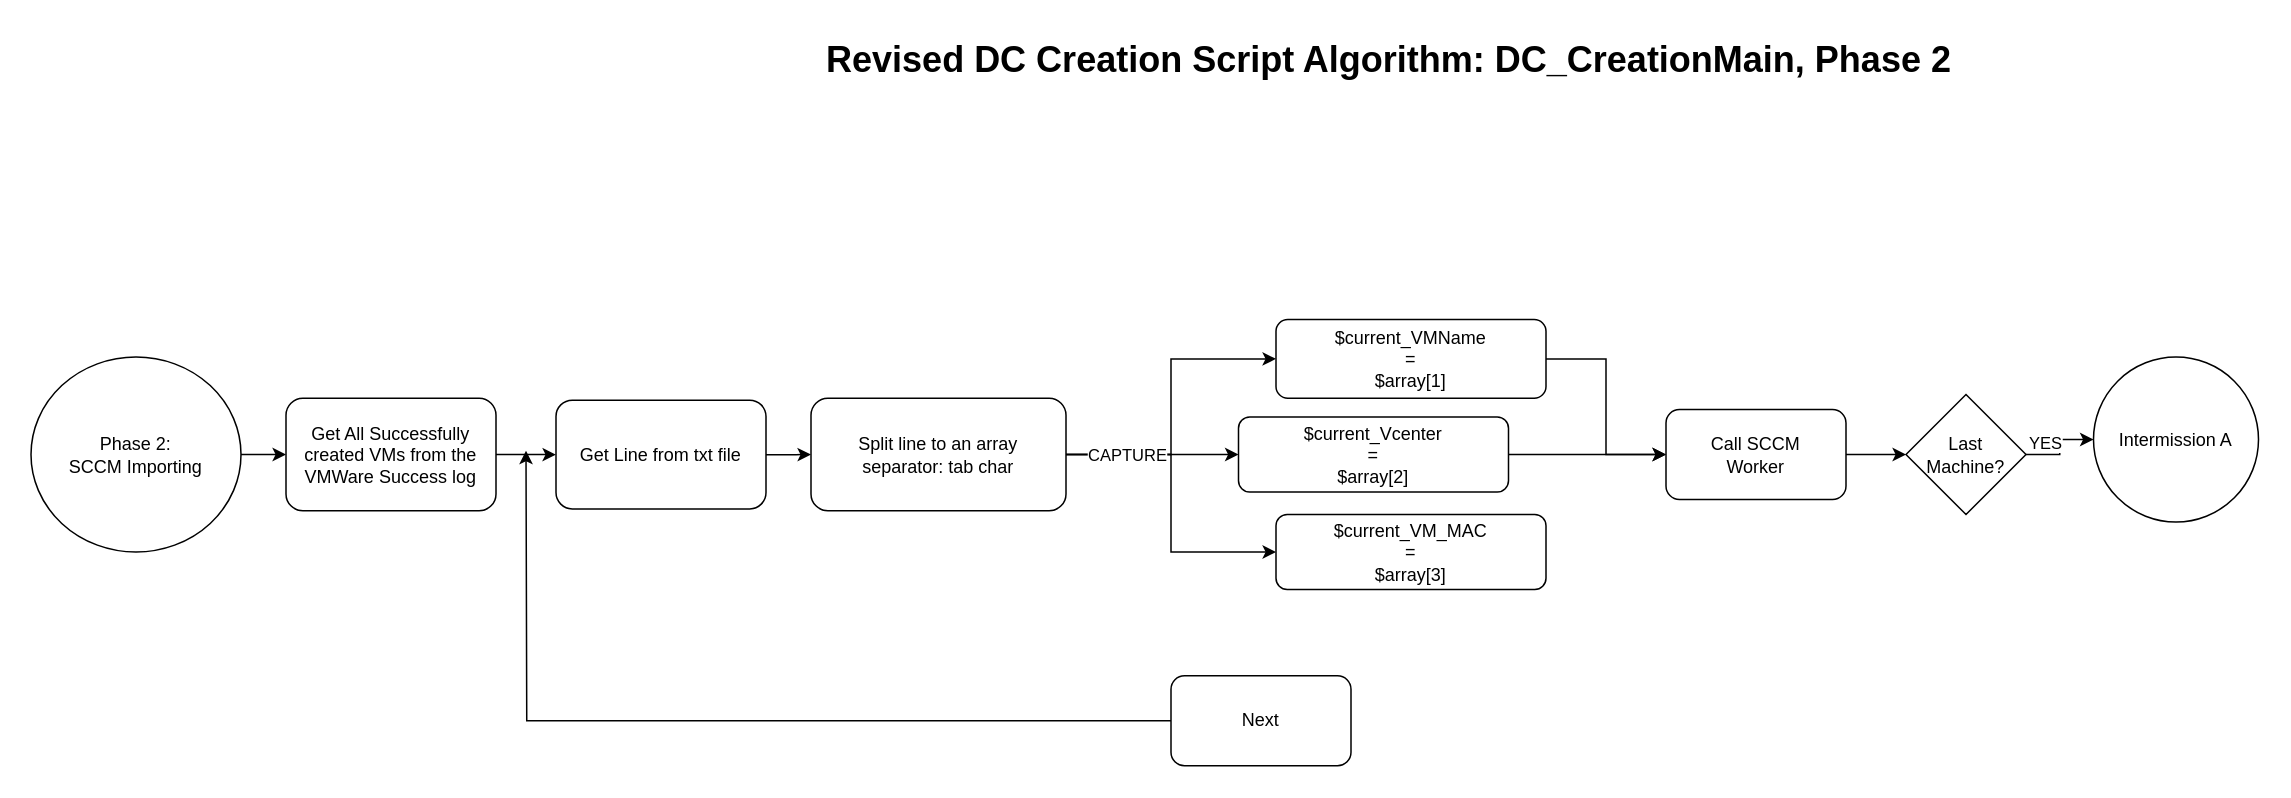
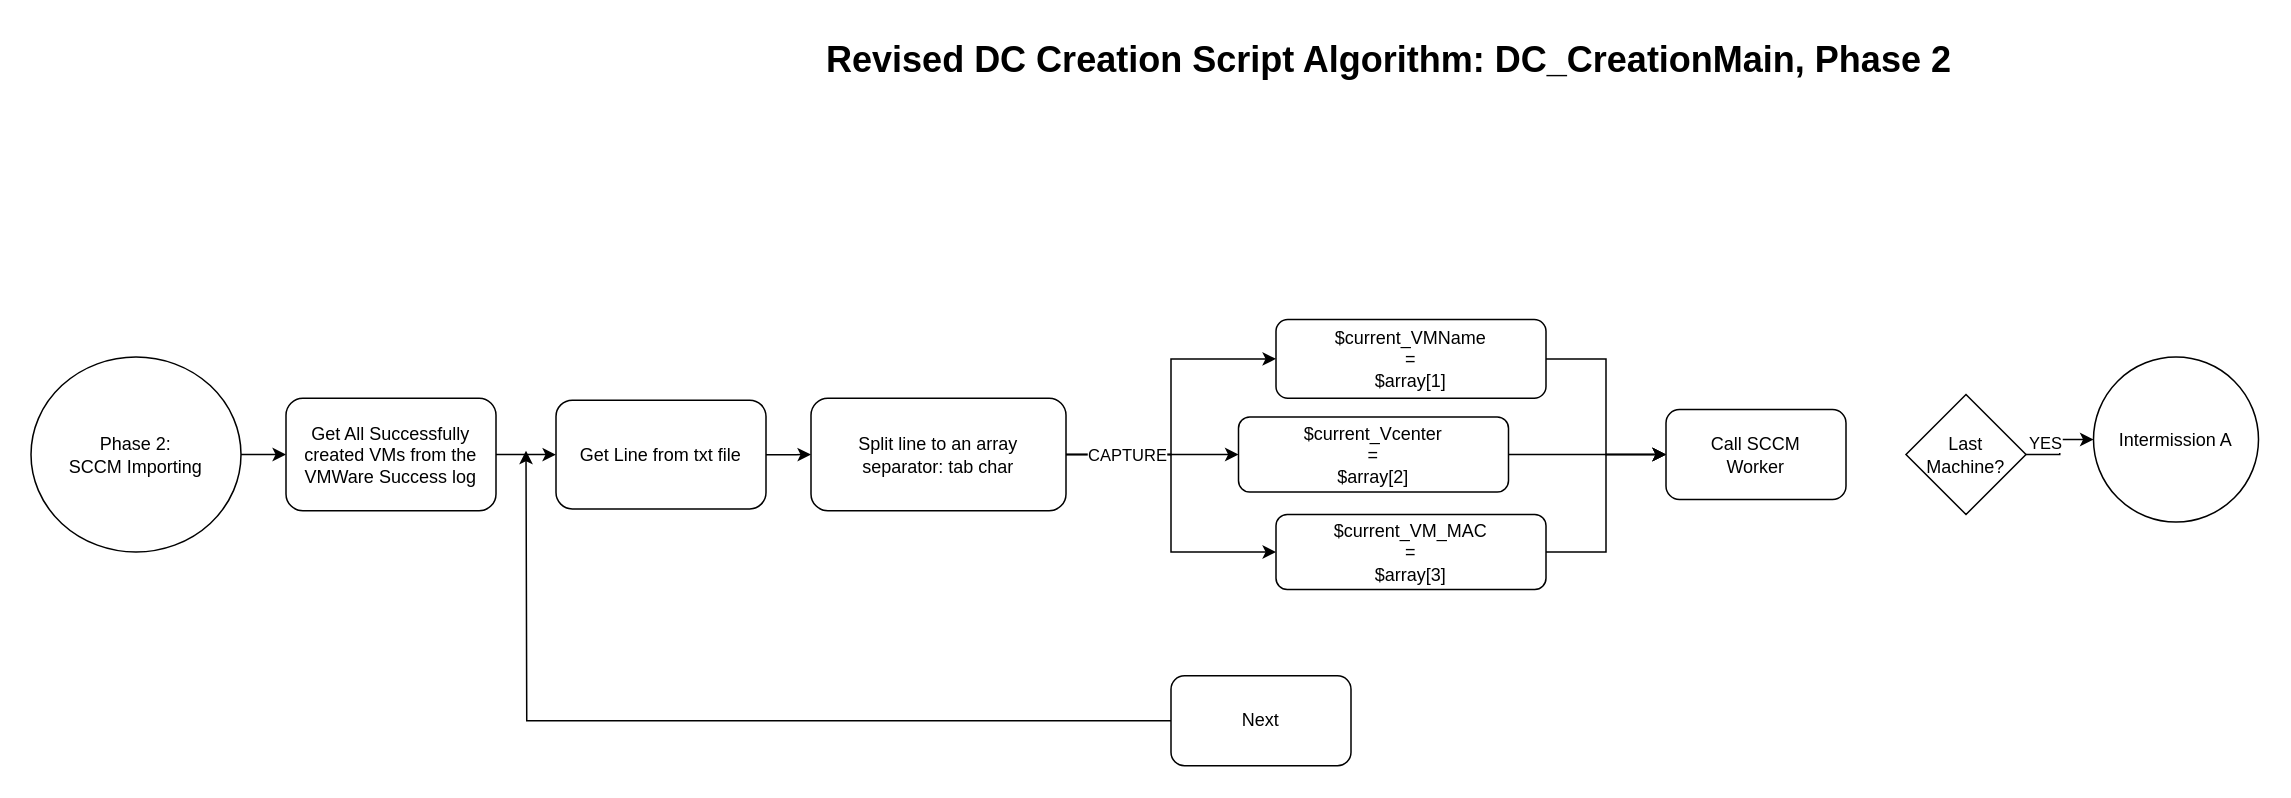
(1871, 455) -> none
none -> (1606, 535)
